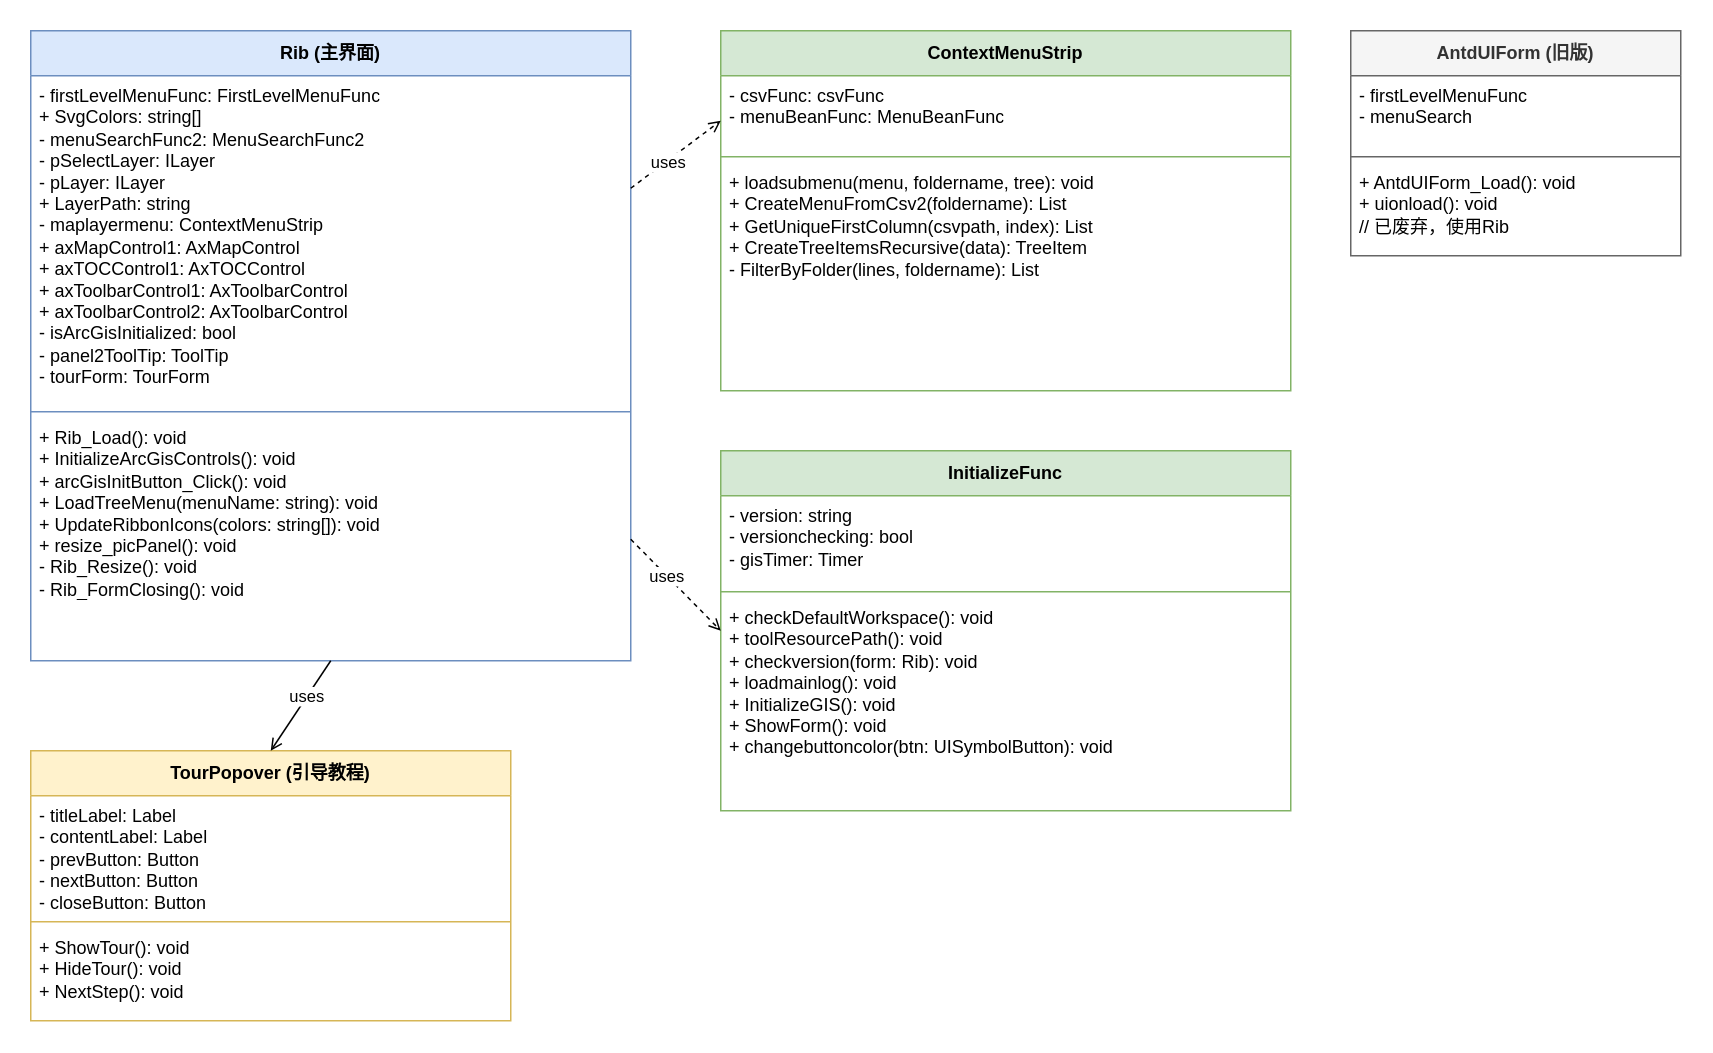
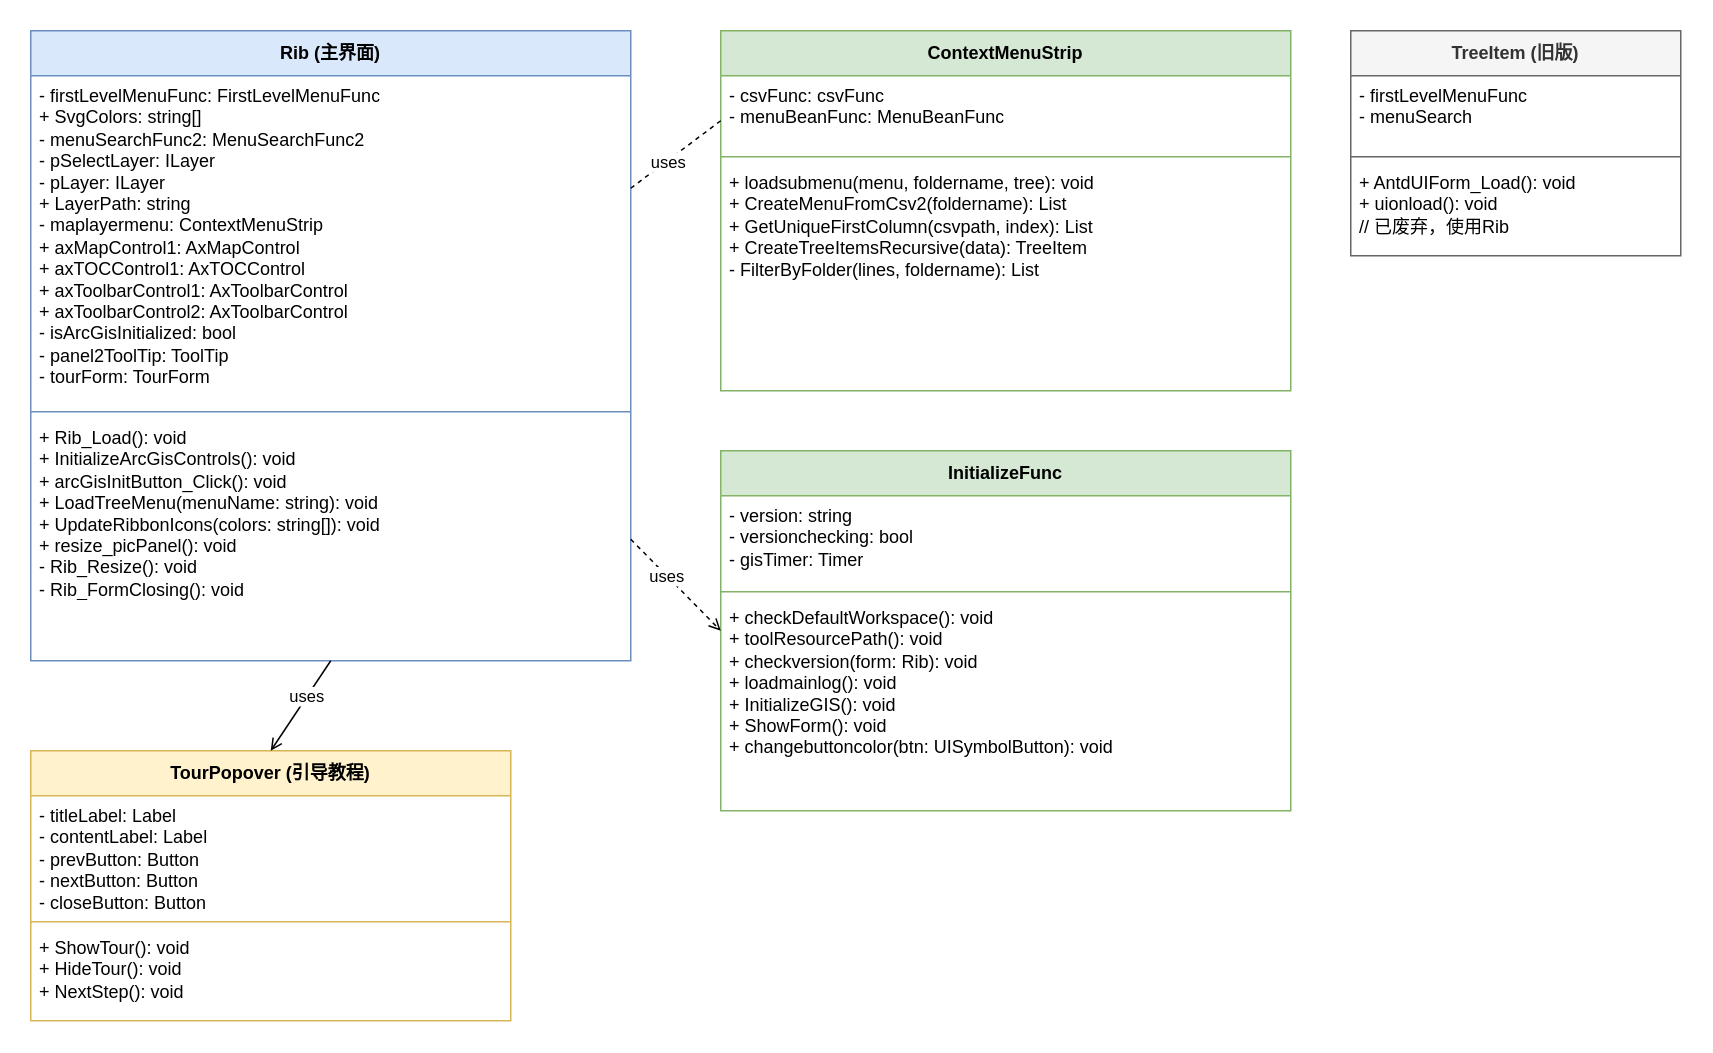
(1516, 53) -> (1516, 53)
(715, 125) -> (715, 125)
